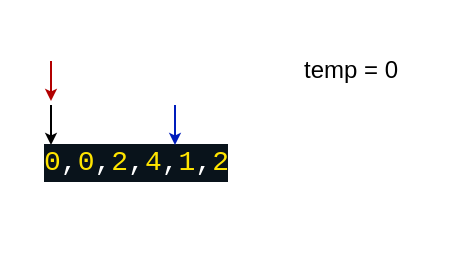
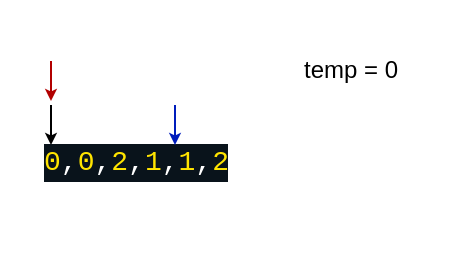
(103, 159) -> (103, 159)
